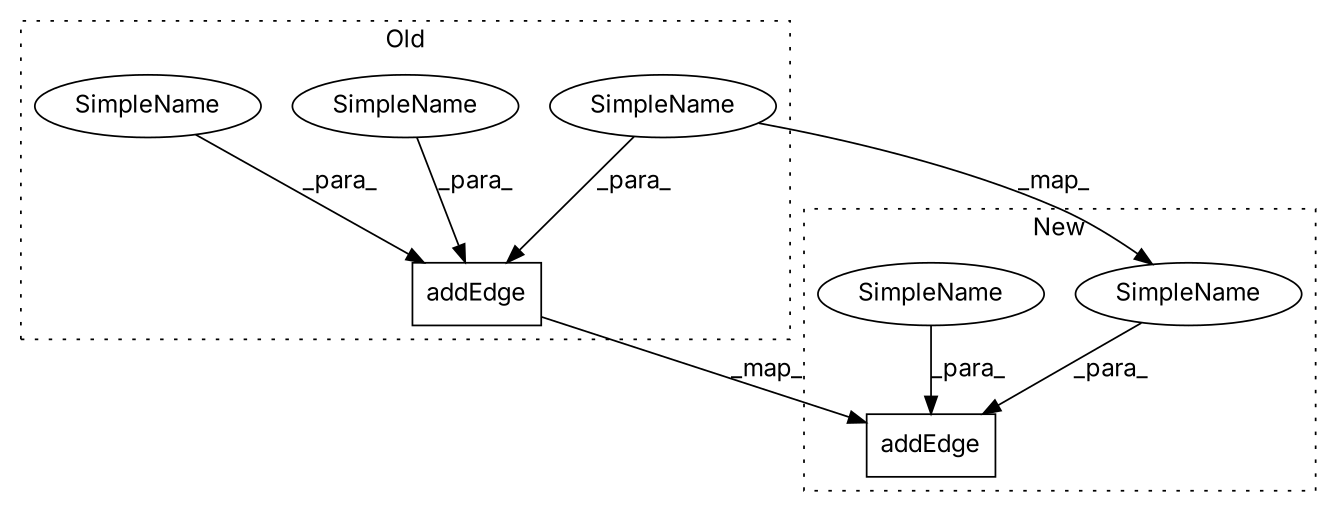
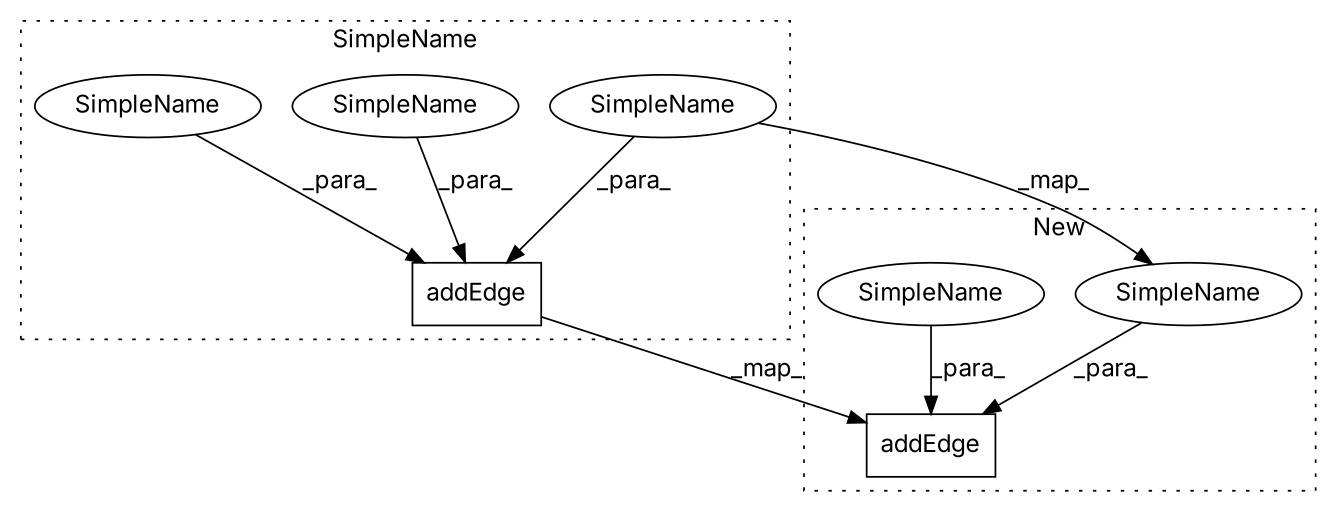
(405, 41) -> (405, 41)
